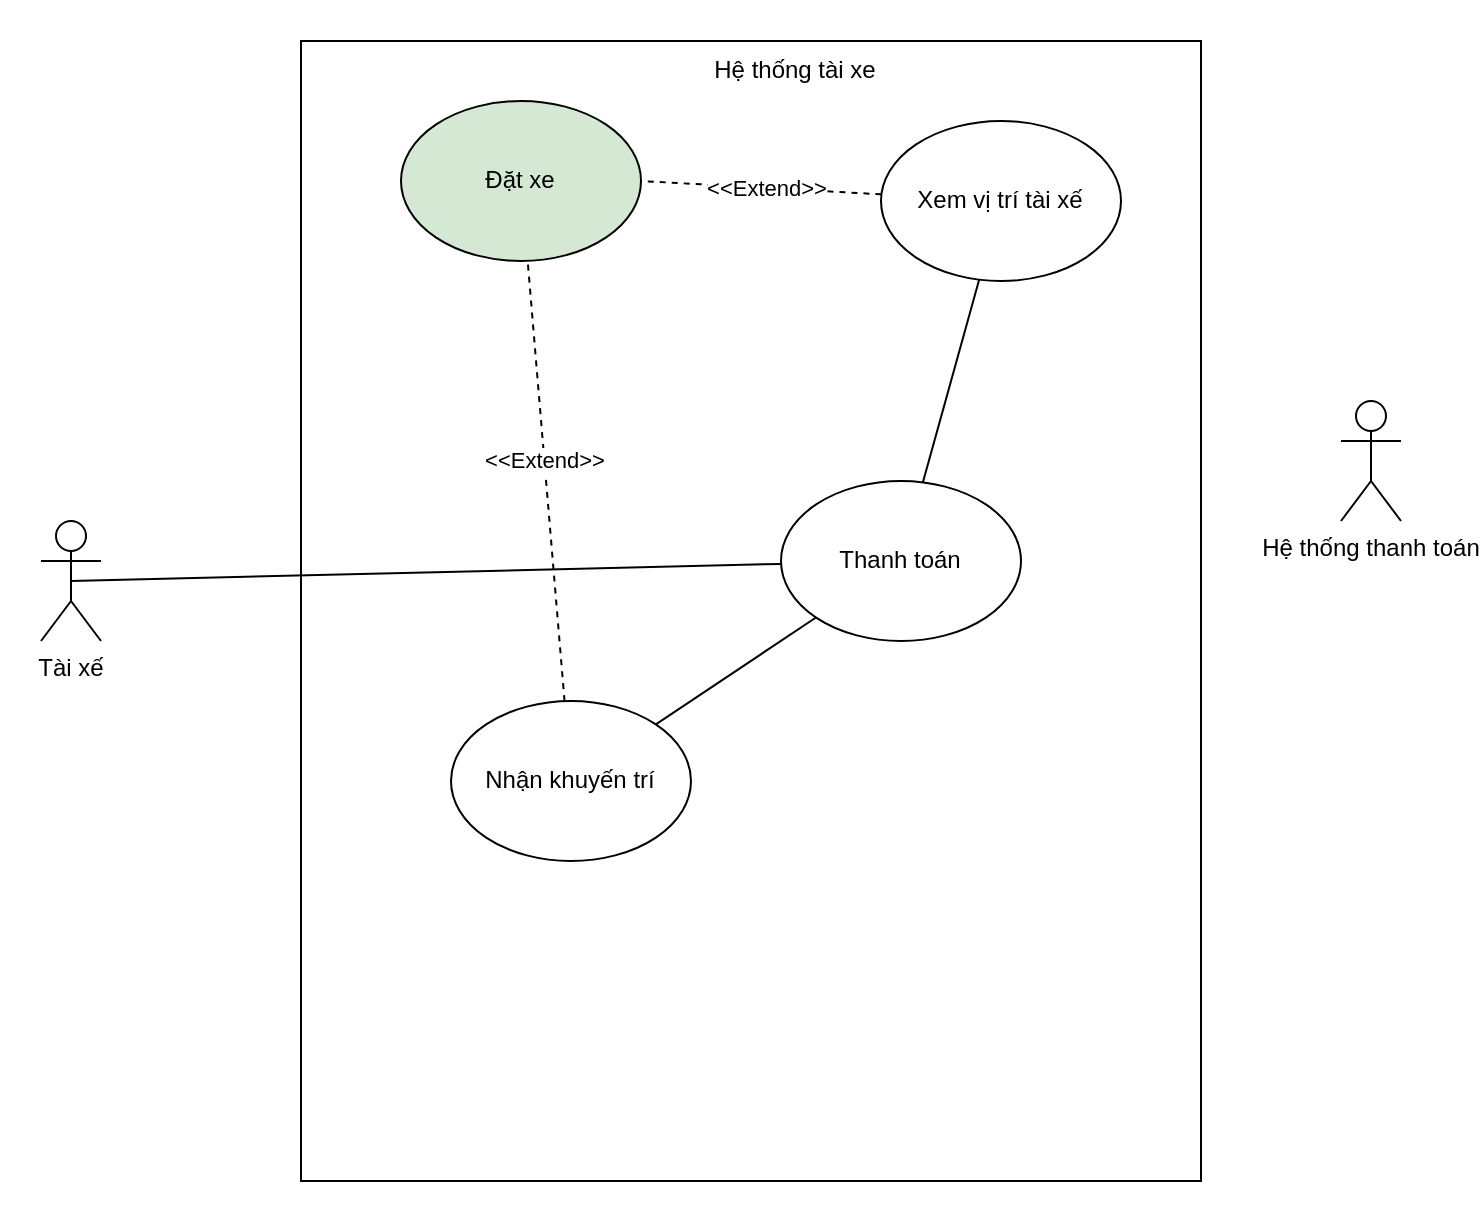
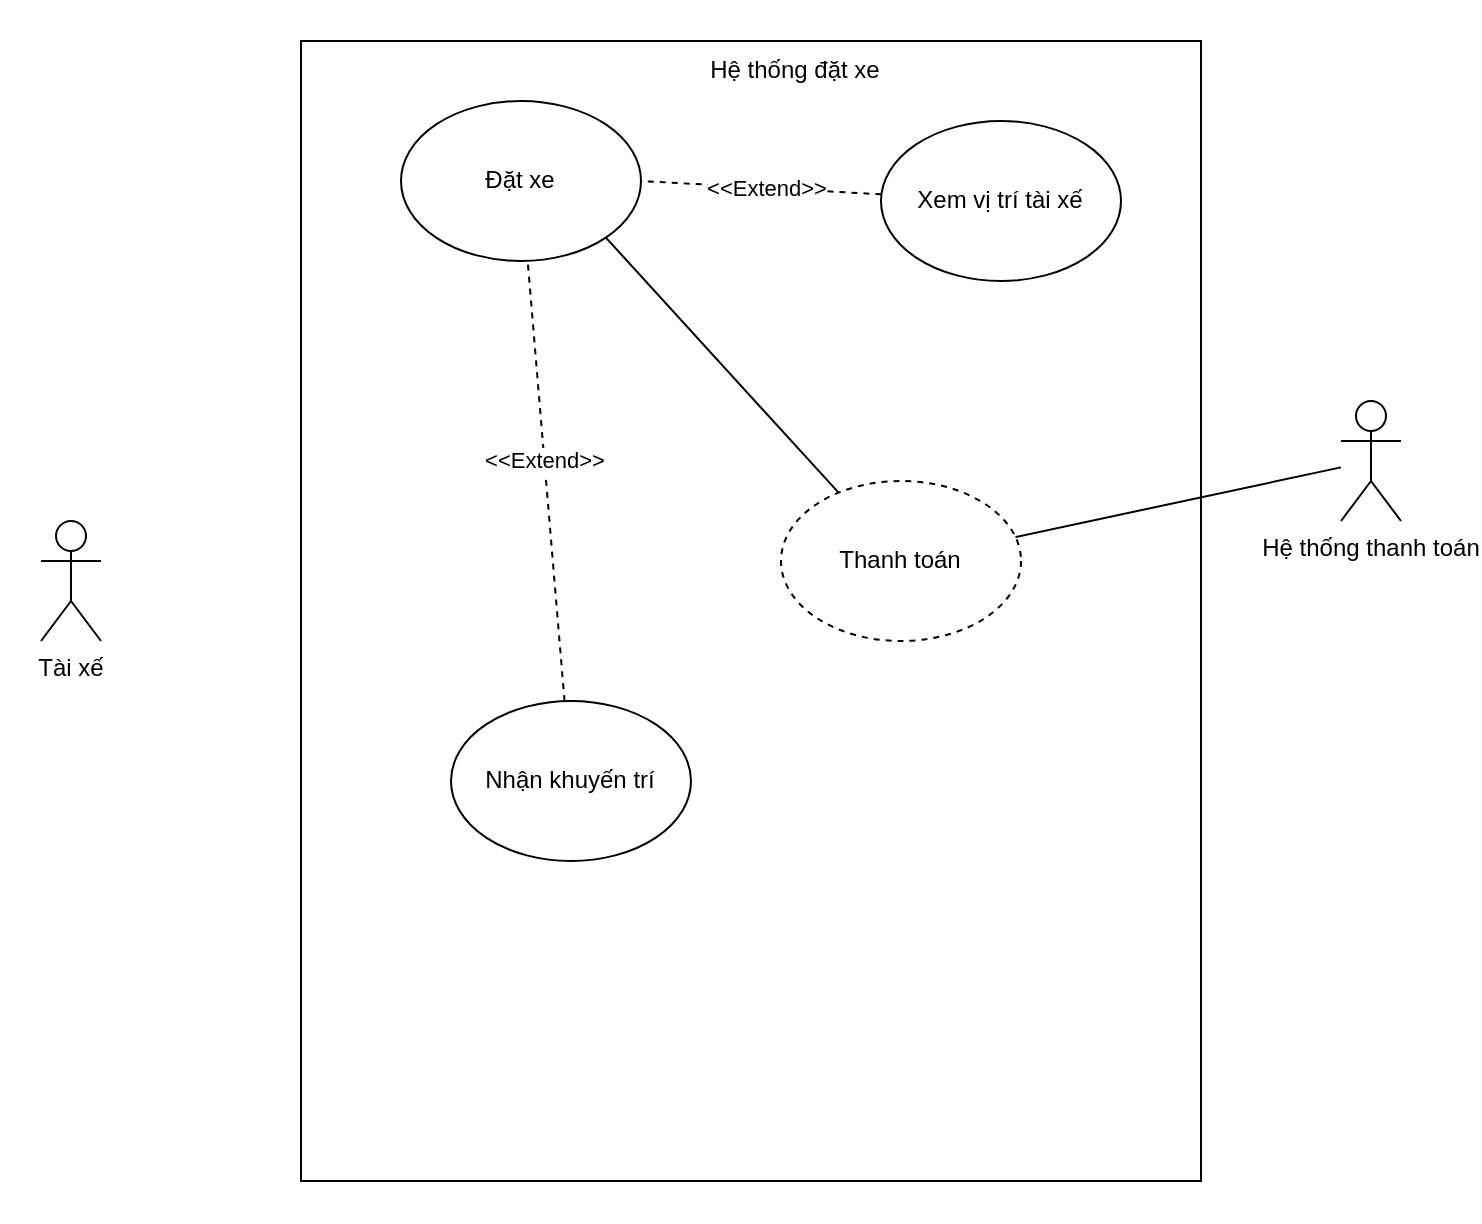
(796, 71) -> (796, 71)
(521, 181) -> (521, 181)
(951, 381) -> (1178, 502)
(901, 561) -> (901, 561)
(436, 572) -> none
(736, 671) -> (723, 365)
